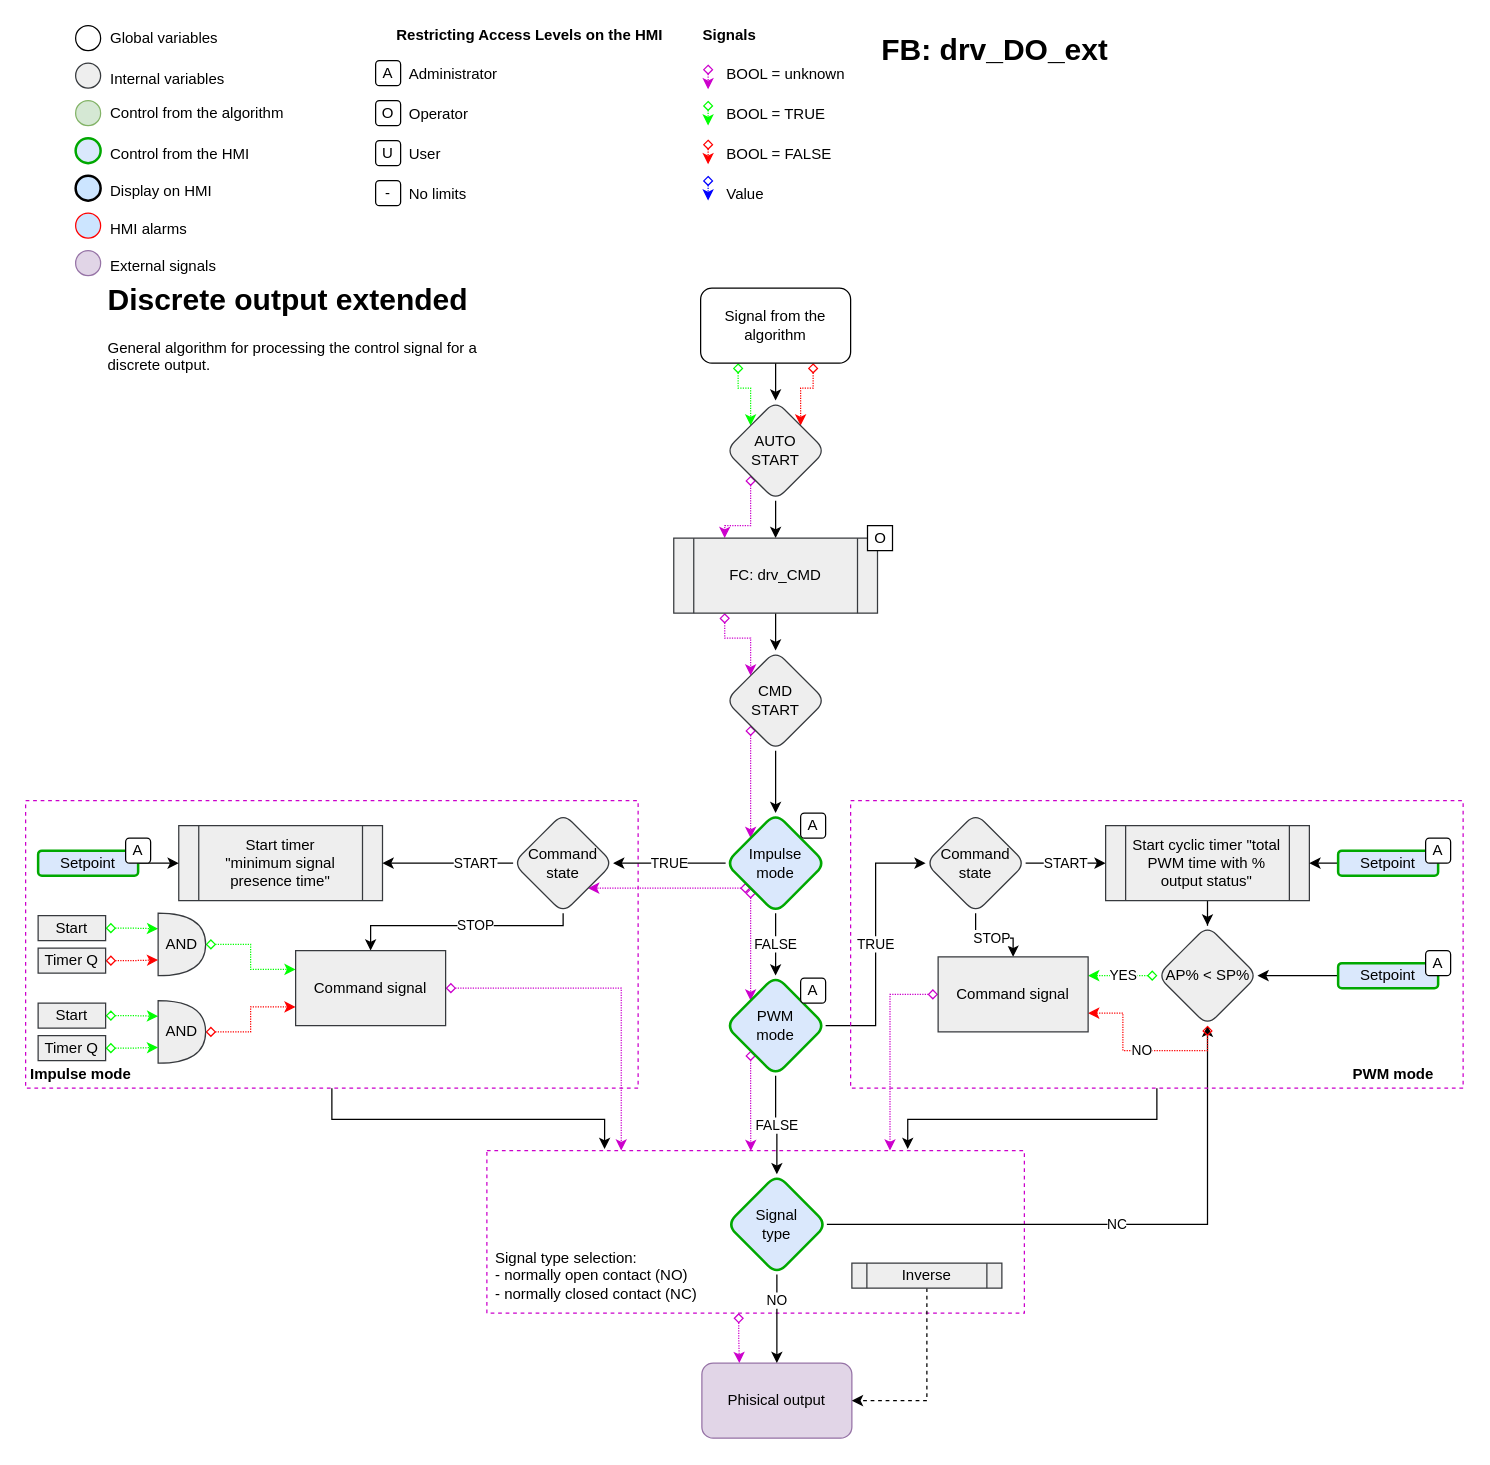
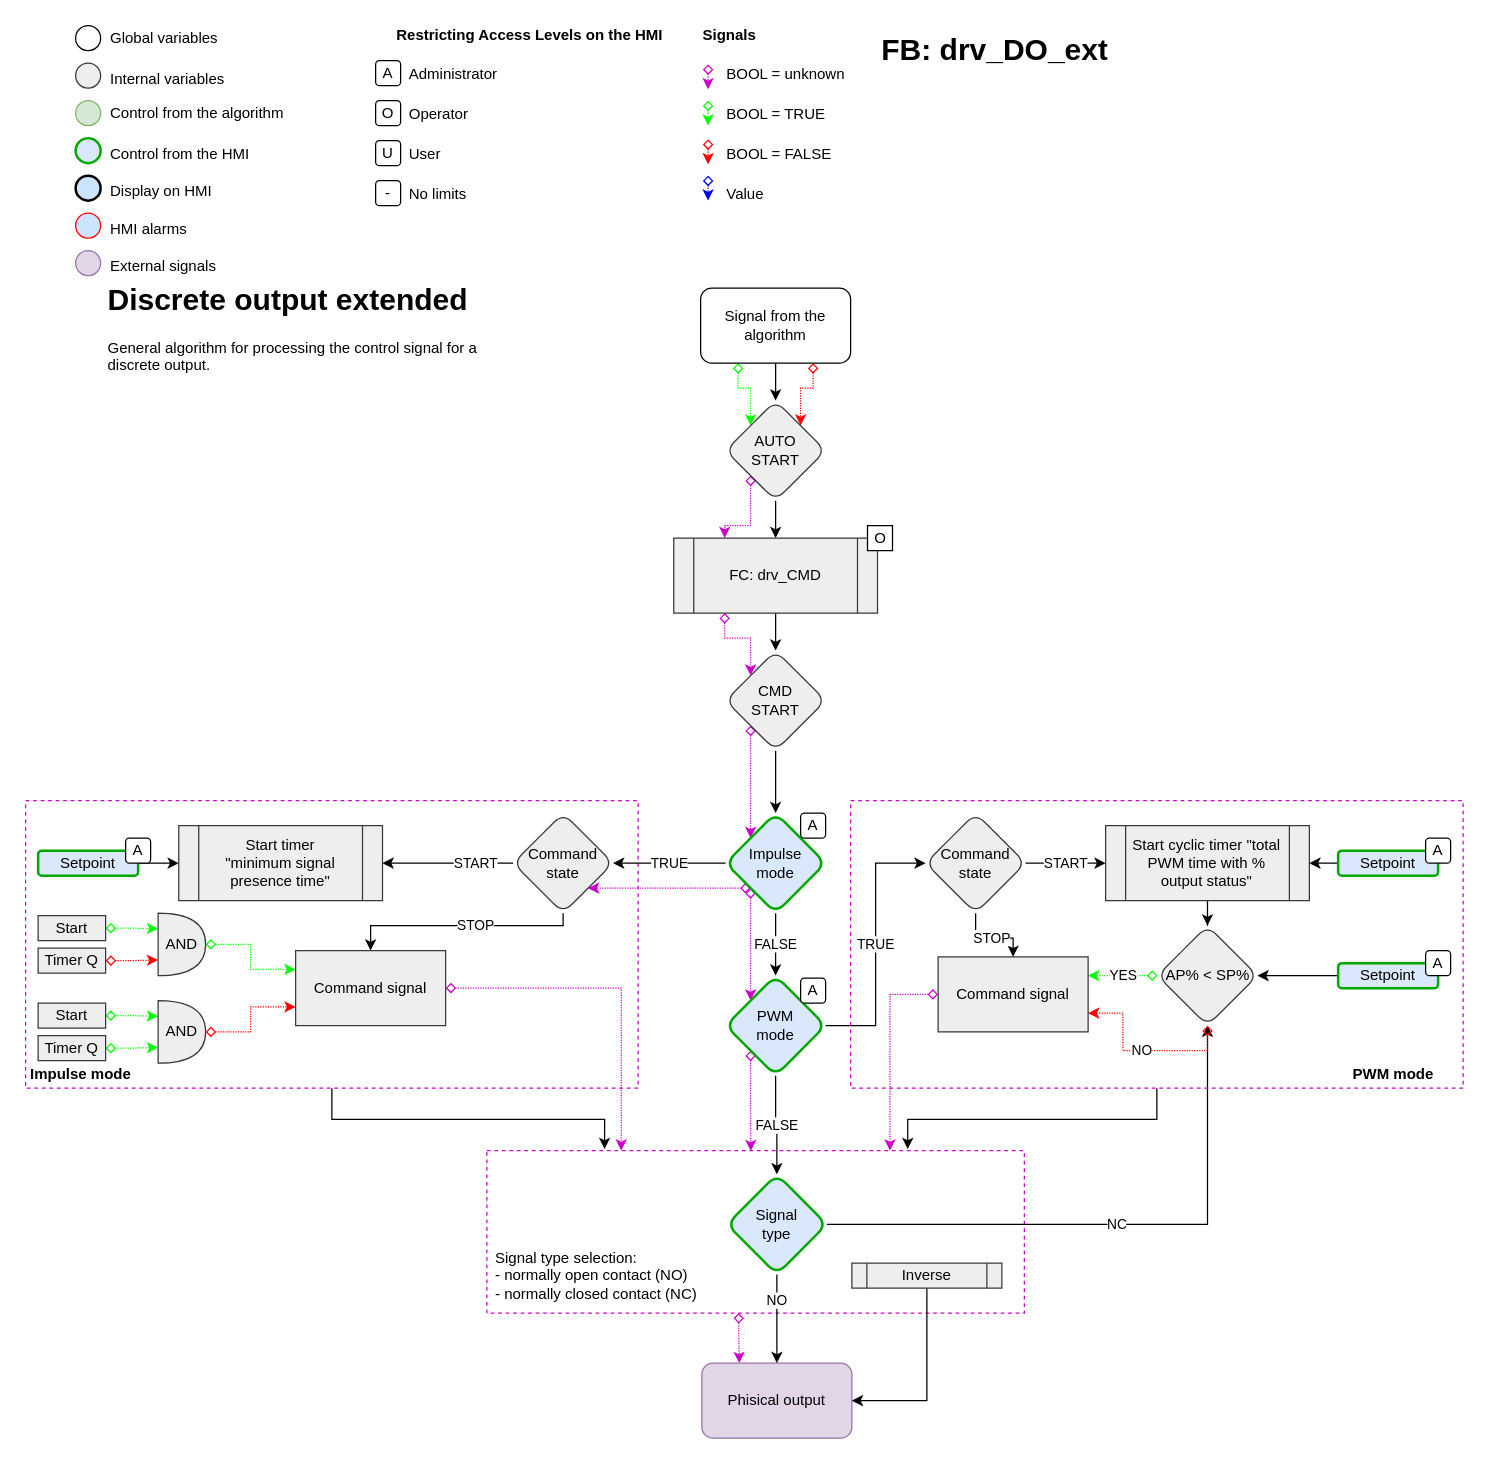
(927, 1379) -> (927, 1379)
